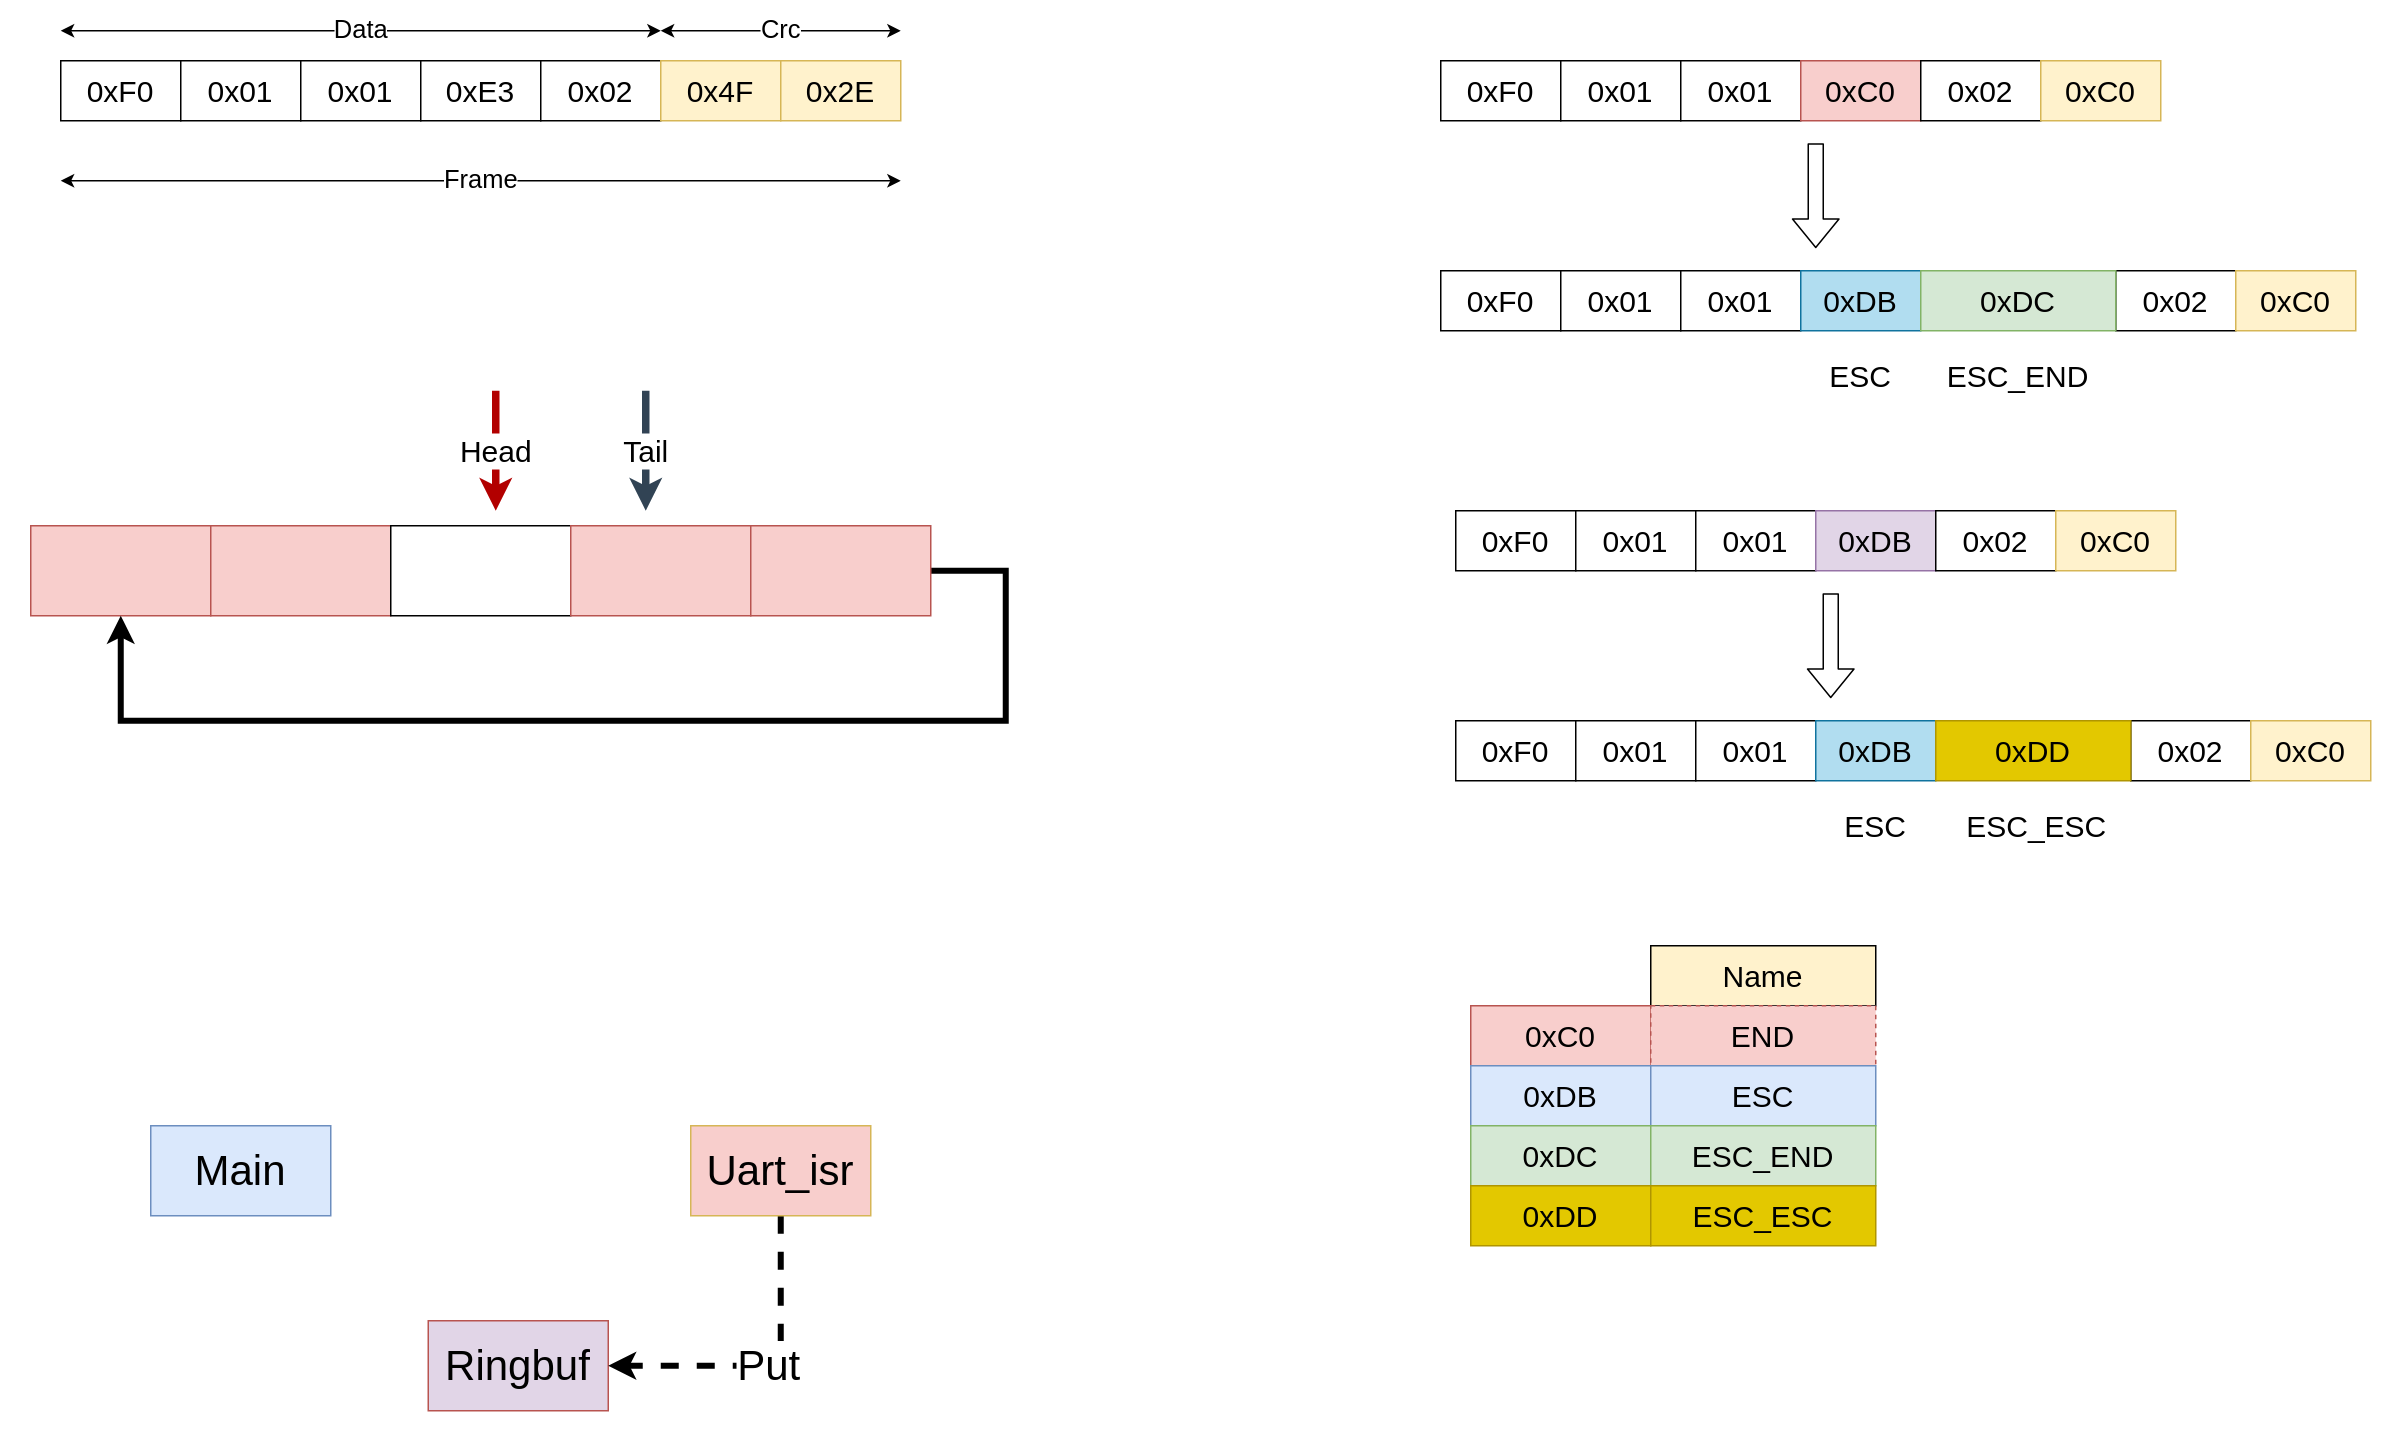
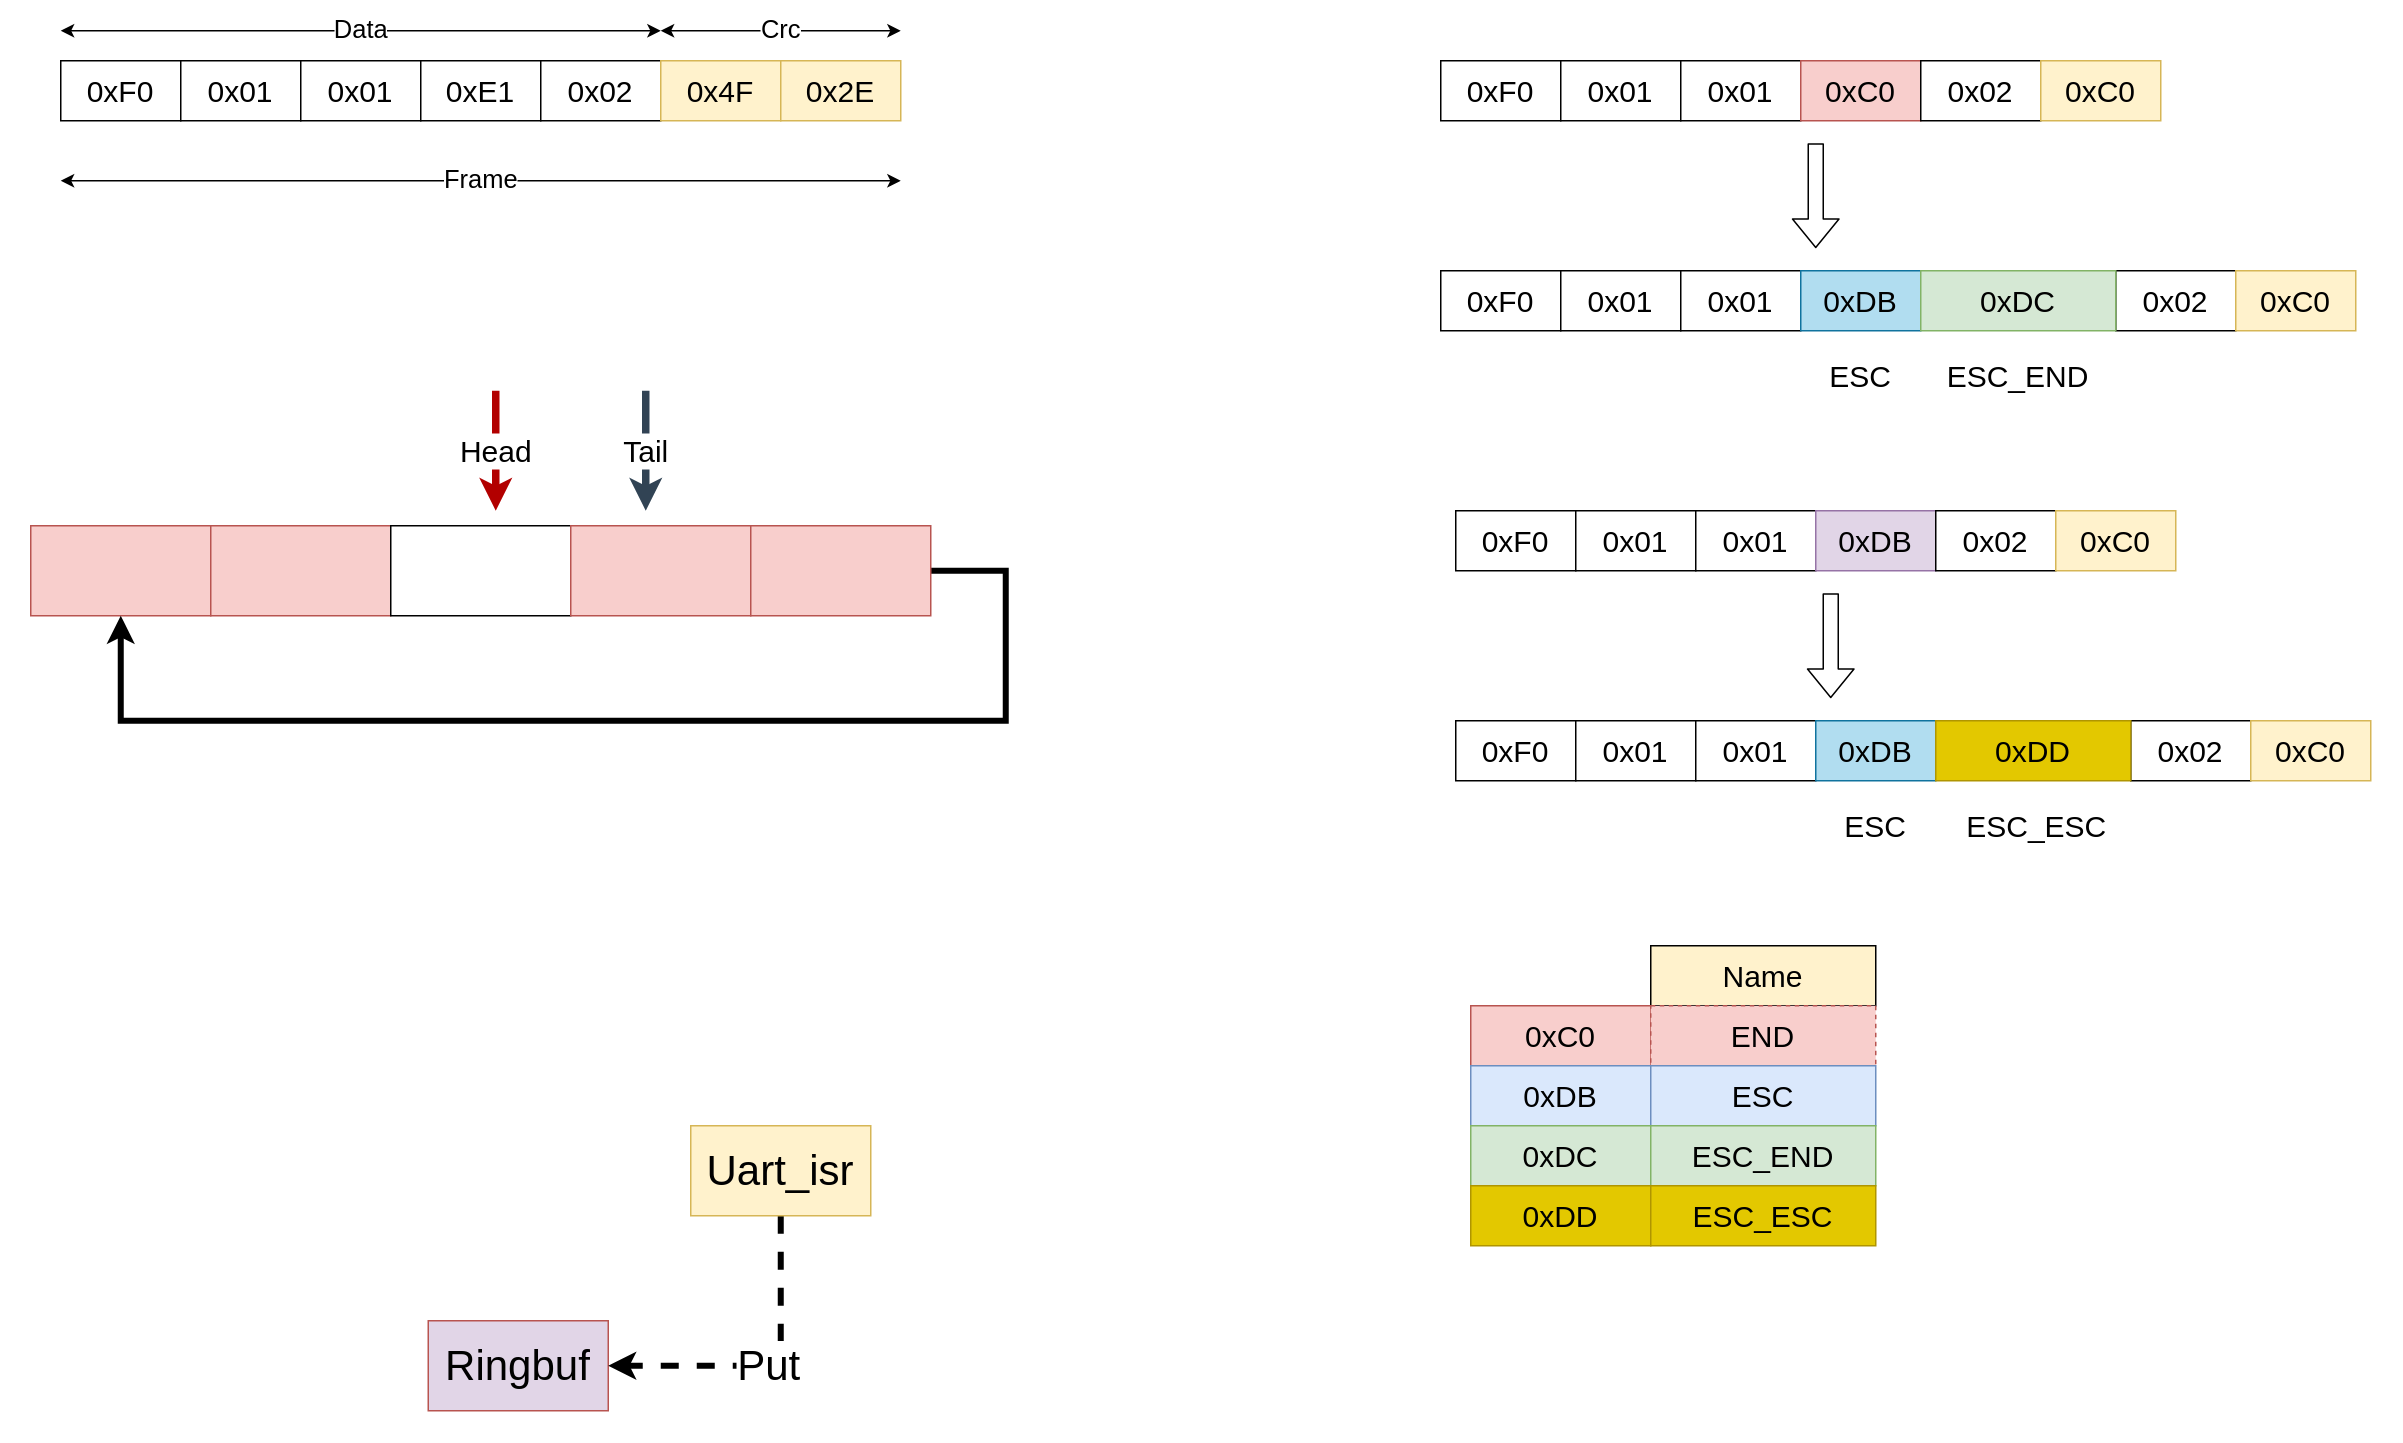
(481, 91) -> (481, 91)
(241, 1171) -> none
(781, 1171) -> (781, 1171)
